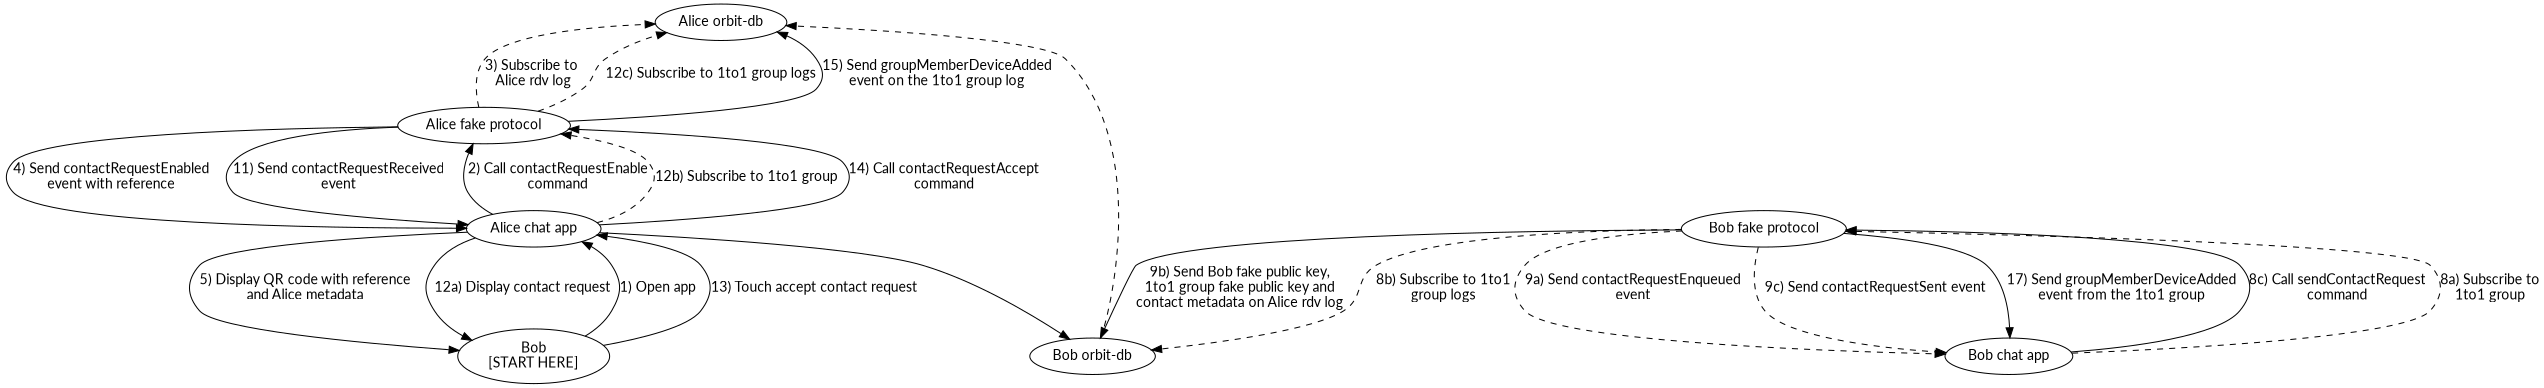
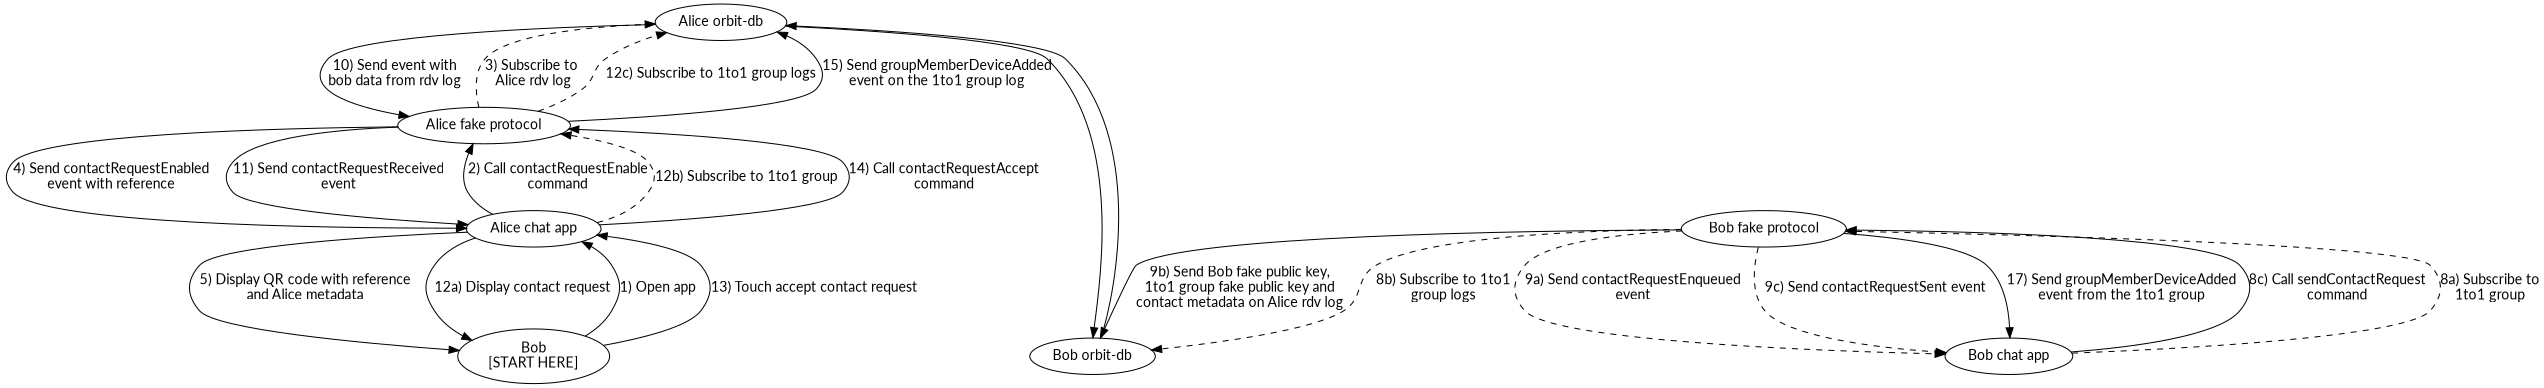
none -> (435, 36)
(1072, 67) -> (1072, 67)
(839, 251) -> (1052, 66)
